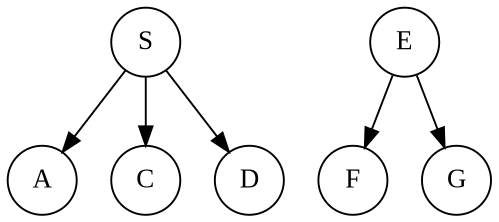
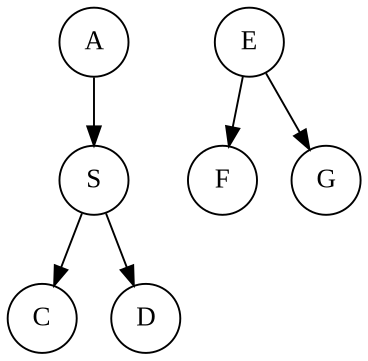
(100, 104) -> (94, 102)
